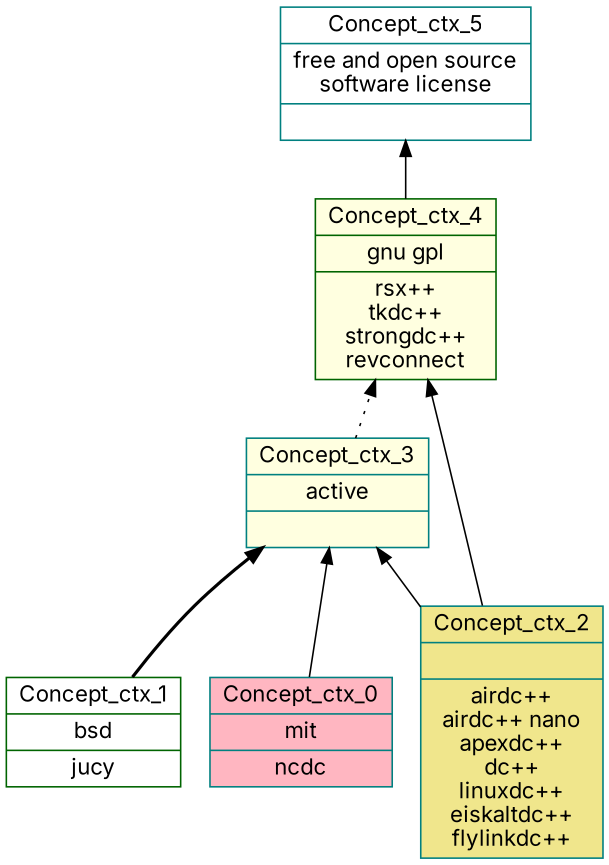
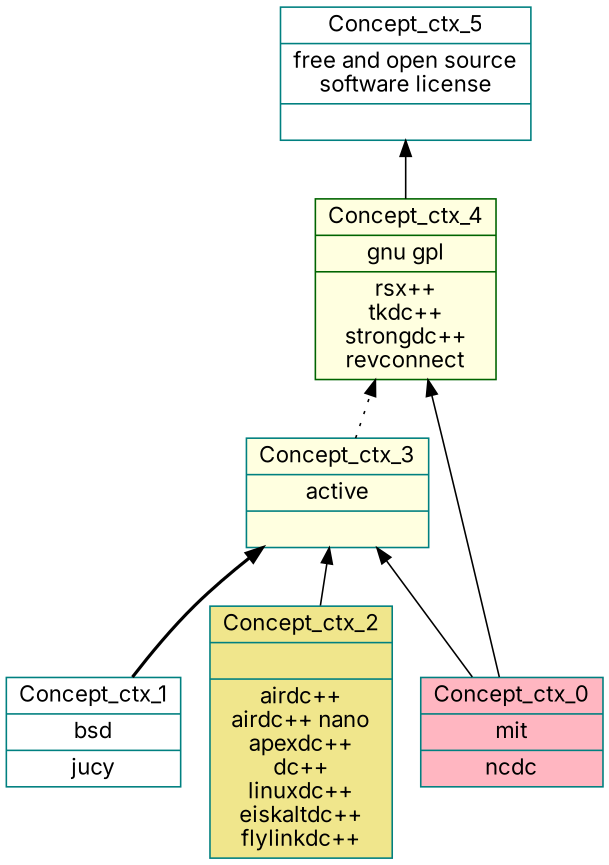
(457, 501) -> (466, 536)
(93, 732) -> (93, 732)
